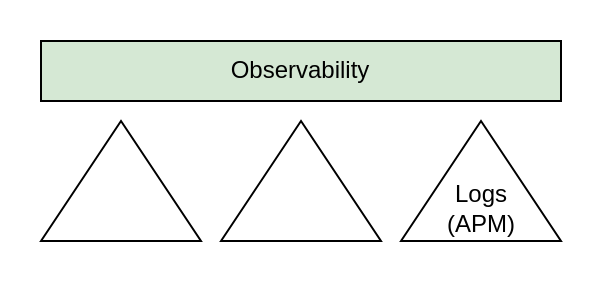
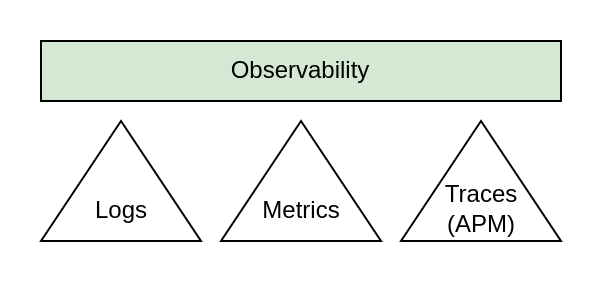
(482, 209) -> (482, 209)
none -> (121, 211)
none -> (301, 211)
